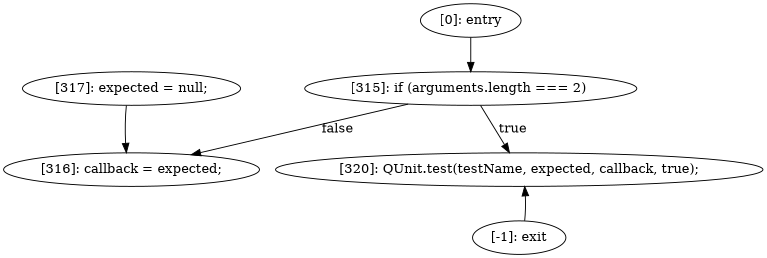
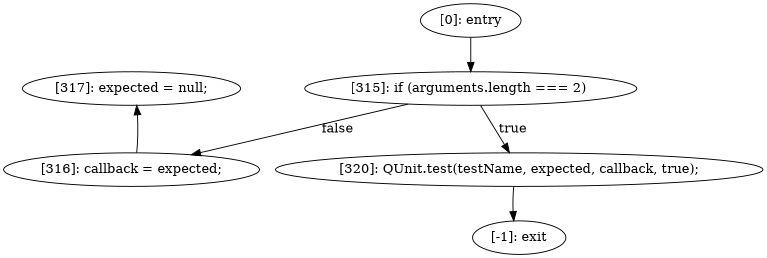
(125, 124) -> (138, 134)
(525, 208) -> (513, 199)
